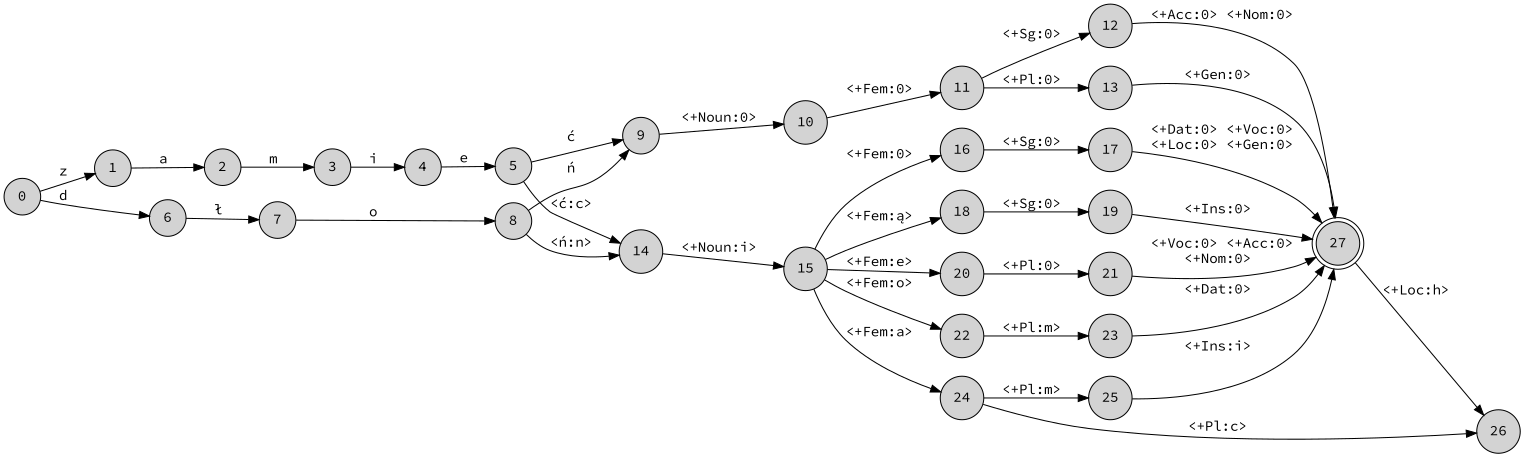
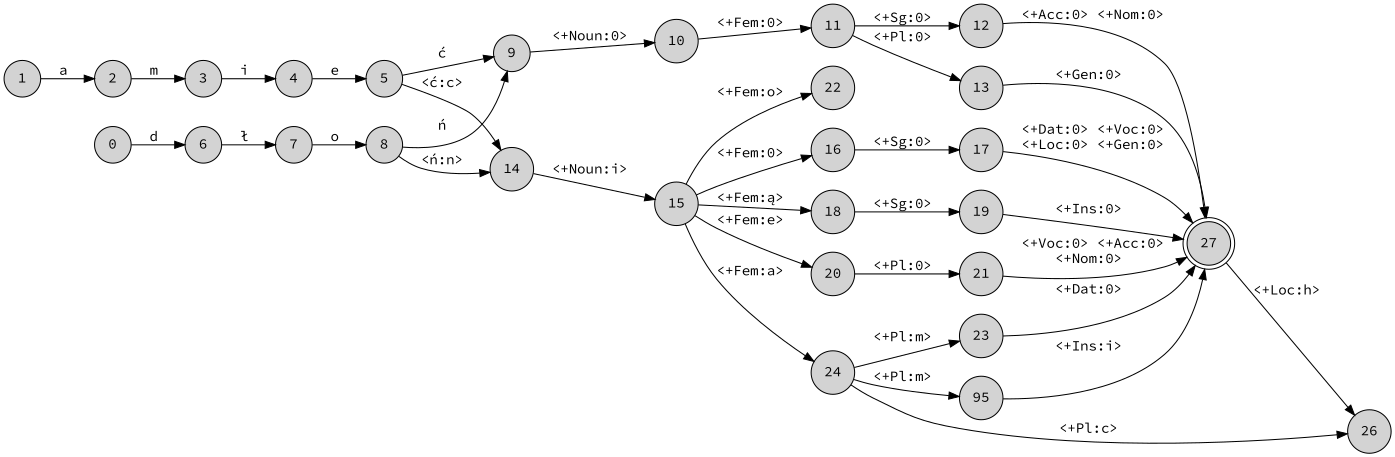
(63, 184) -> none
(1031, 336) -> (902, 356)
(1110, 398) -> (981, 398)
